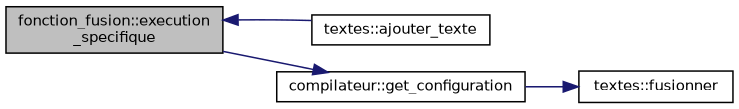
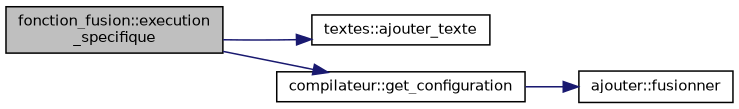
(275, 20) -> (260, 40)
(656, 87) -> (656, 87)
